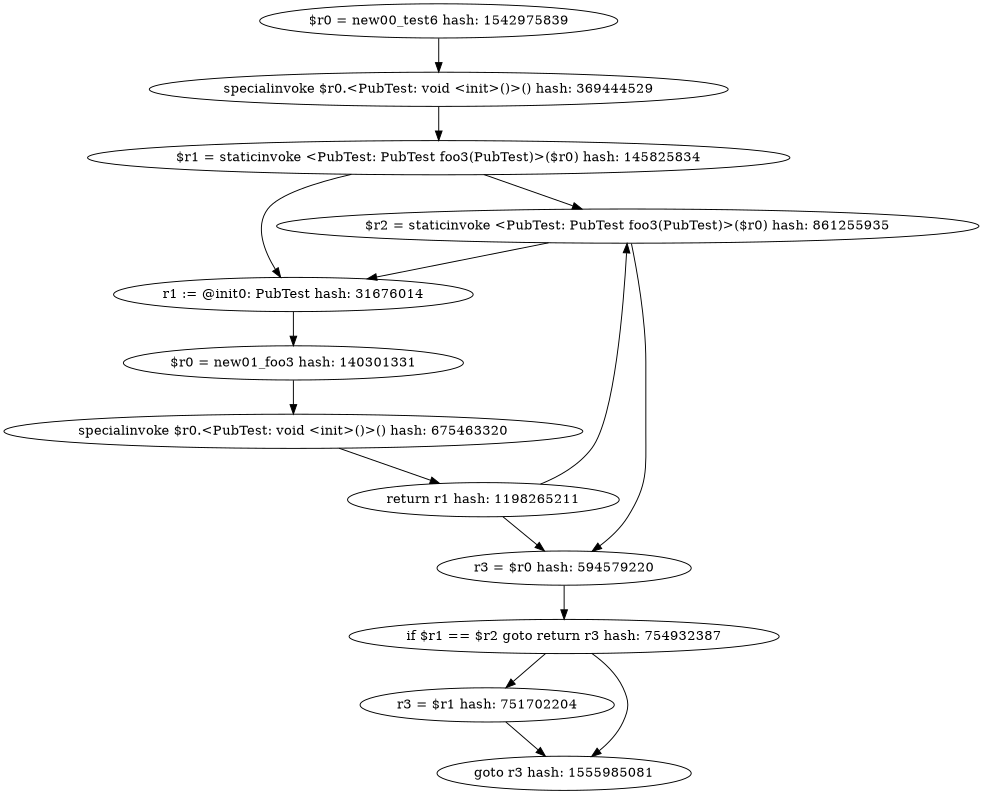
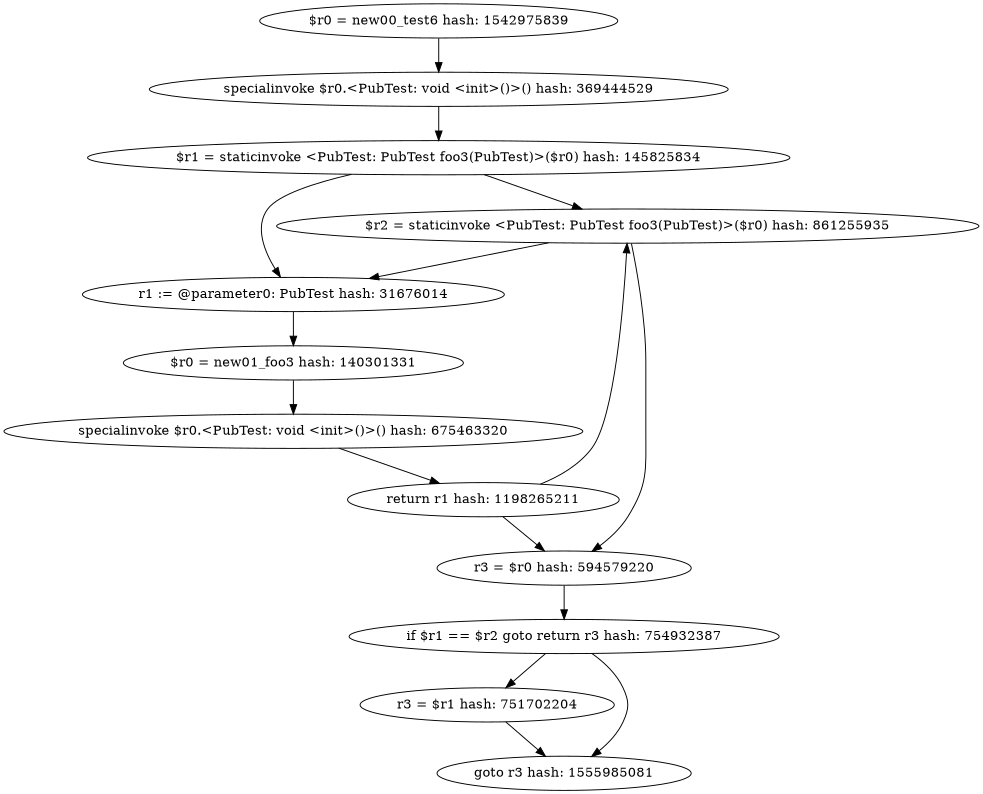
(293, 294) -> (293, 294)
